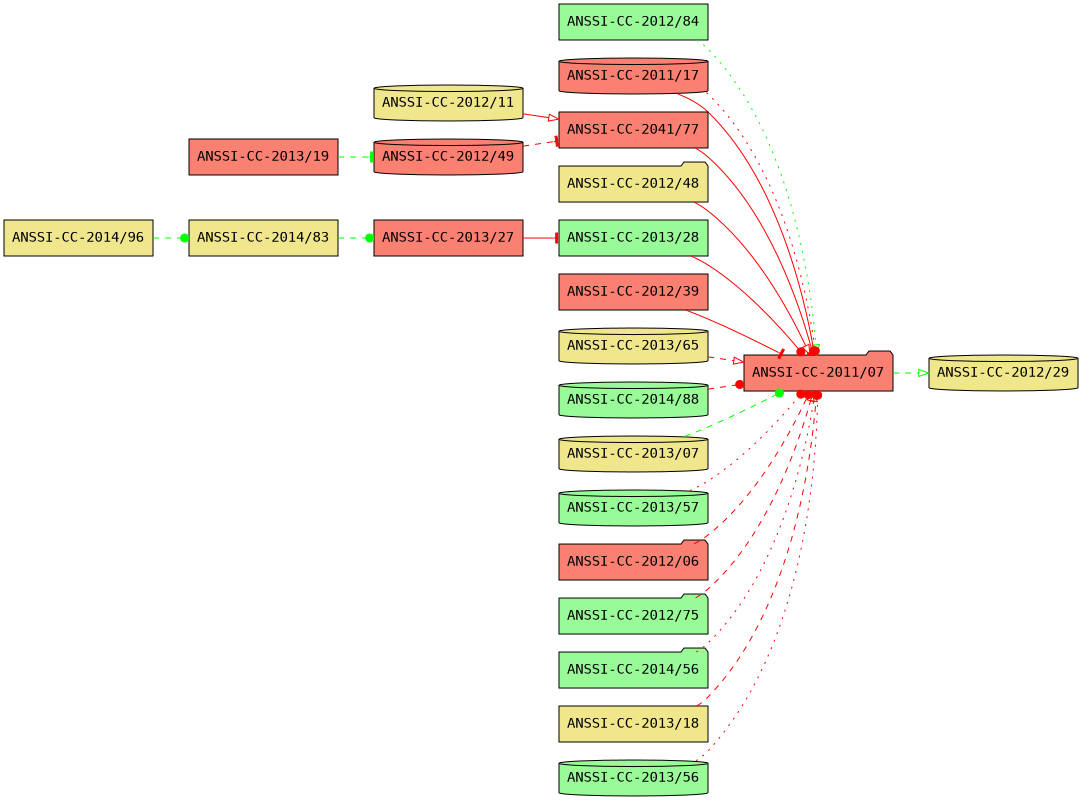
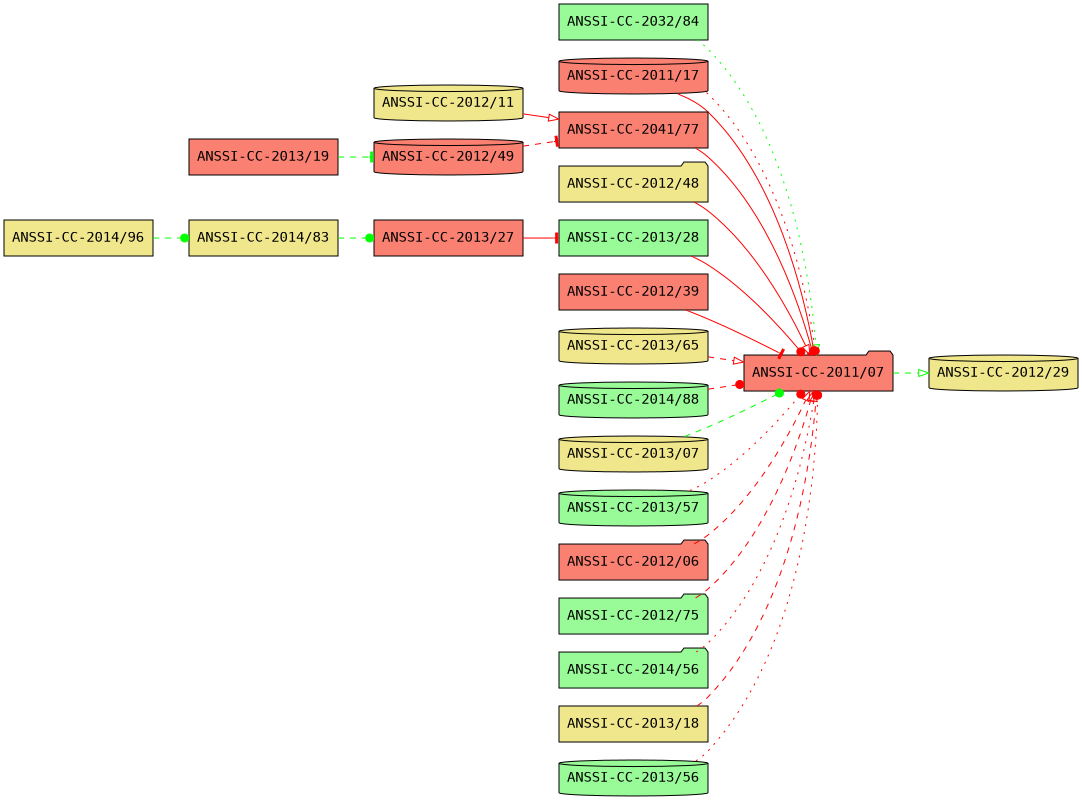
(634, 22) -> (634, 22)
(760, 479) -> (759, 480)
